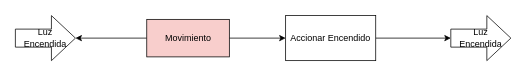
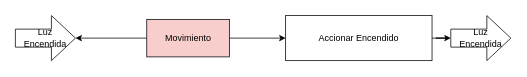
(330, 38) -> (359, 38)
